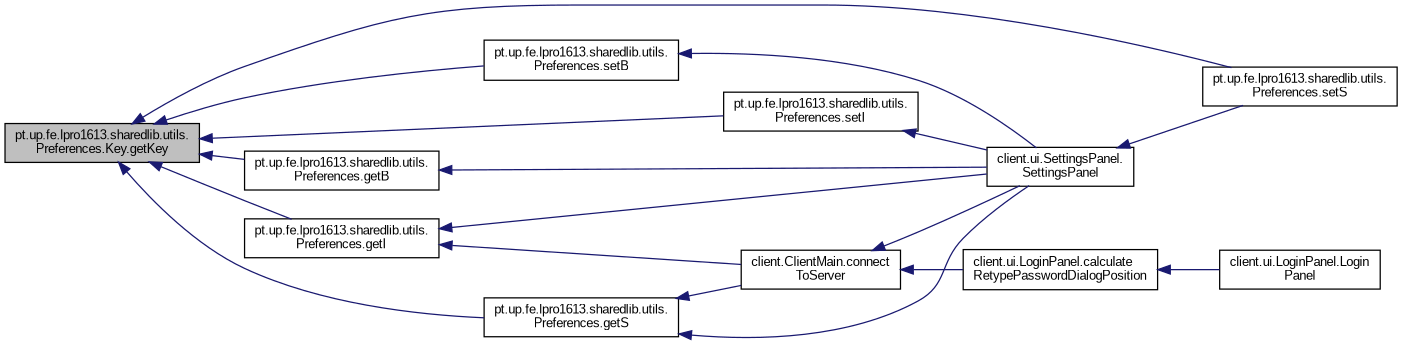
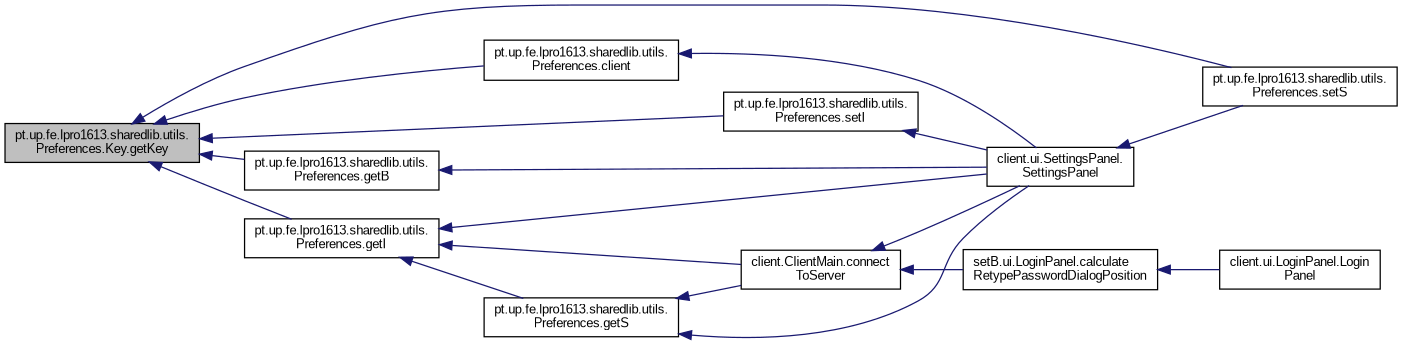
(581, 60) -> (581, 60)
(1060, 270) -> (1060, 270)
(288, 285) -> (468, 280)
